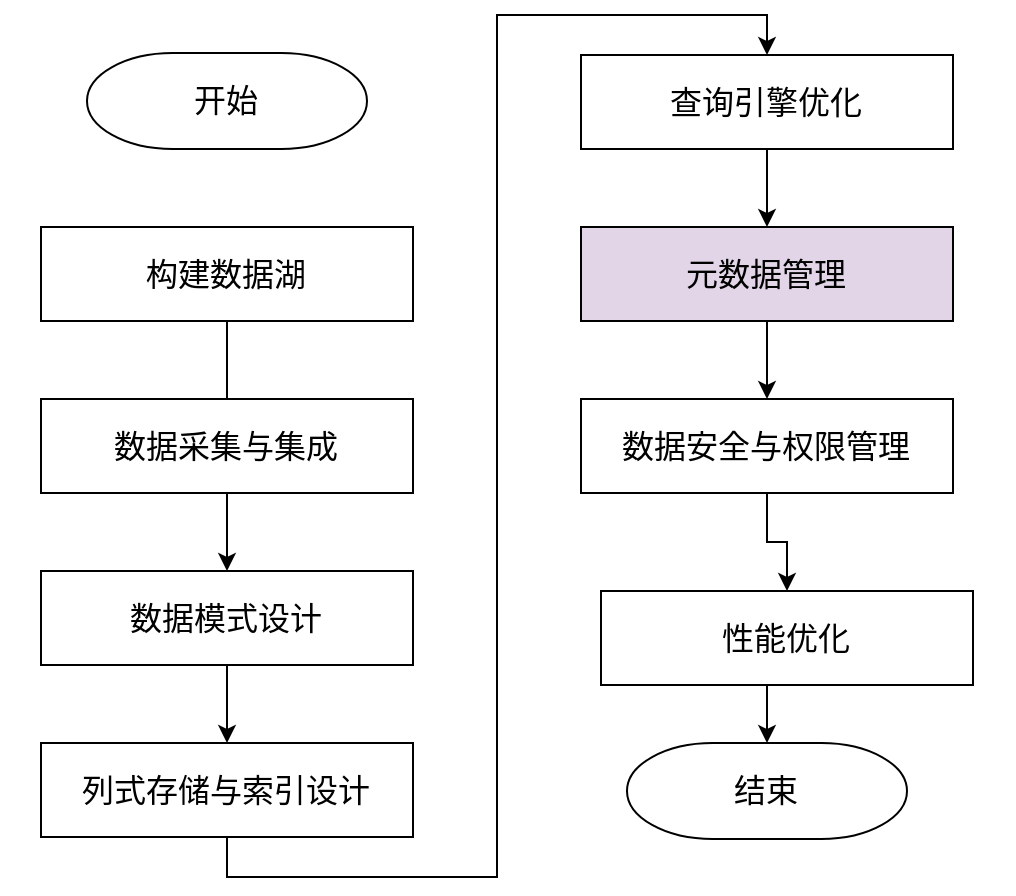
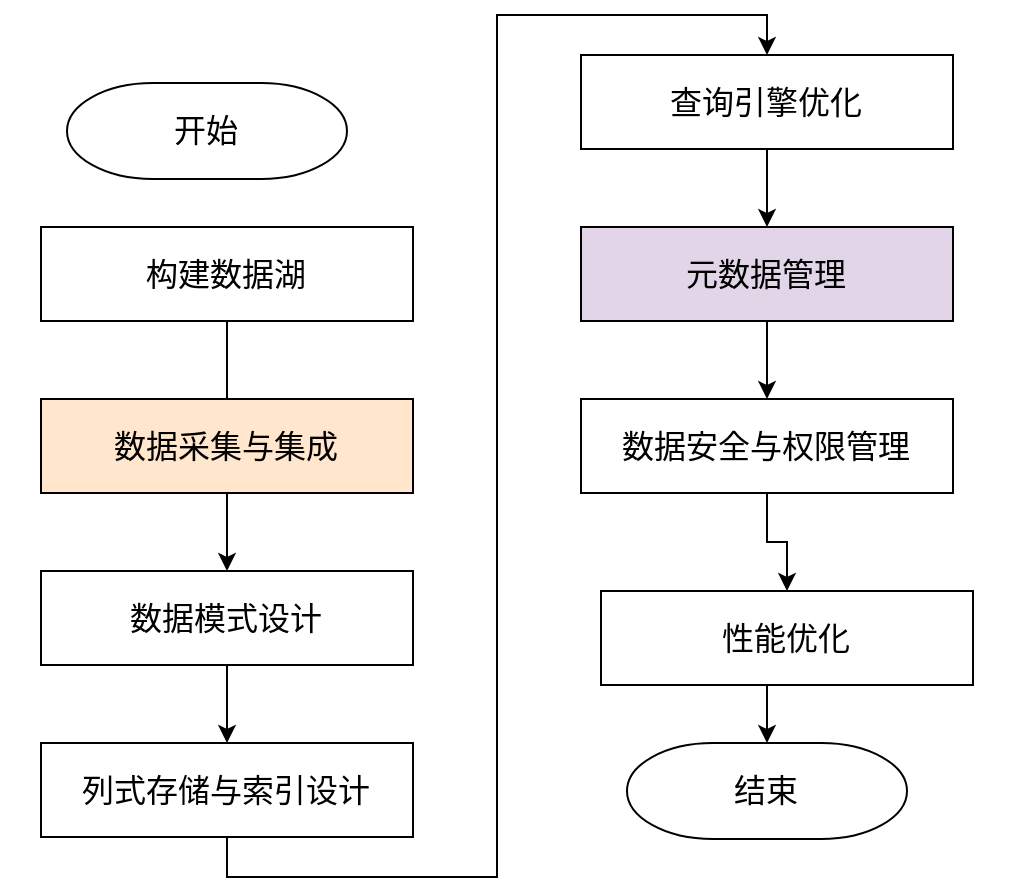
(227, 101) -> (207, 131)
(227, 446) -> (227, 446)
